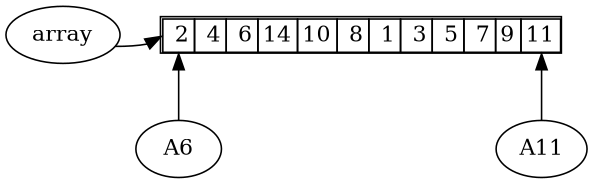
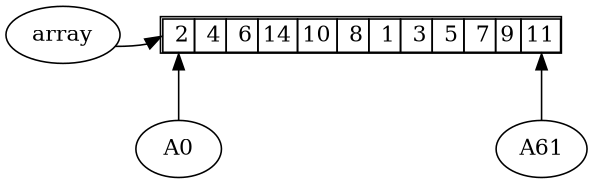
(179, 149) -> (179, 149)
(542, 149) -> (542, 149)
